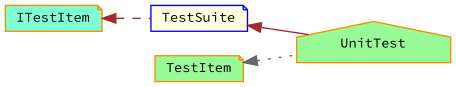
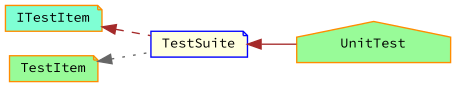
(277, 58) -> (131, 56)
